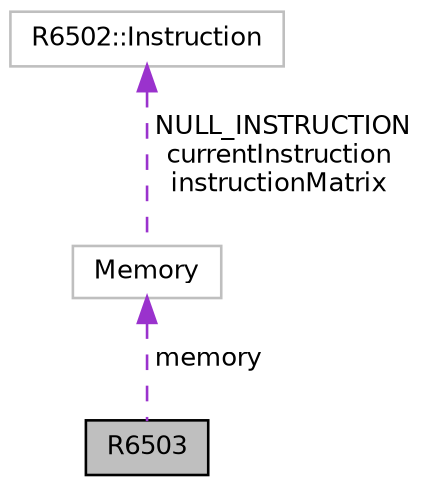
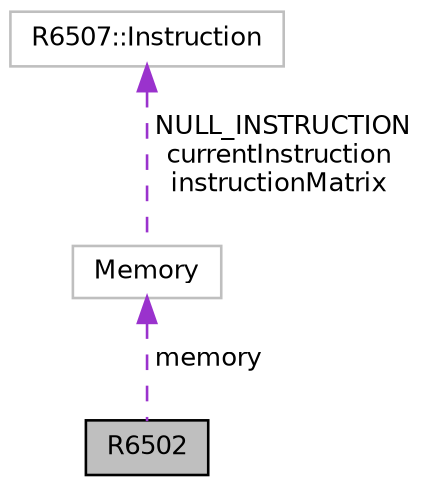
(147, 39) -> (147, 39)
(147, 448) -> (147, 448)
